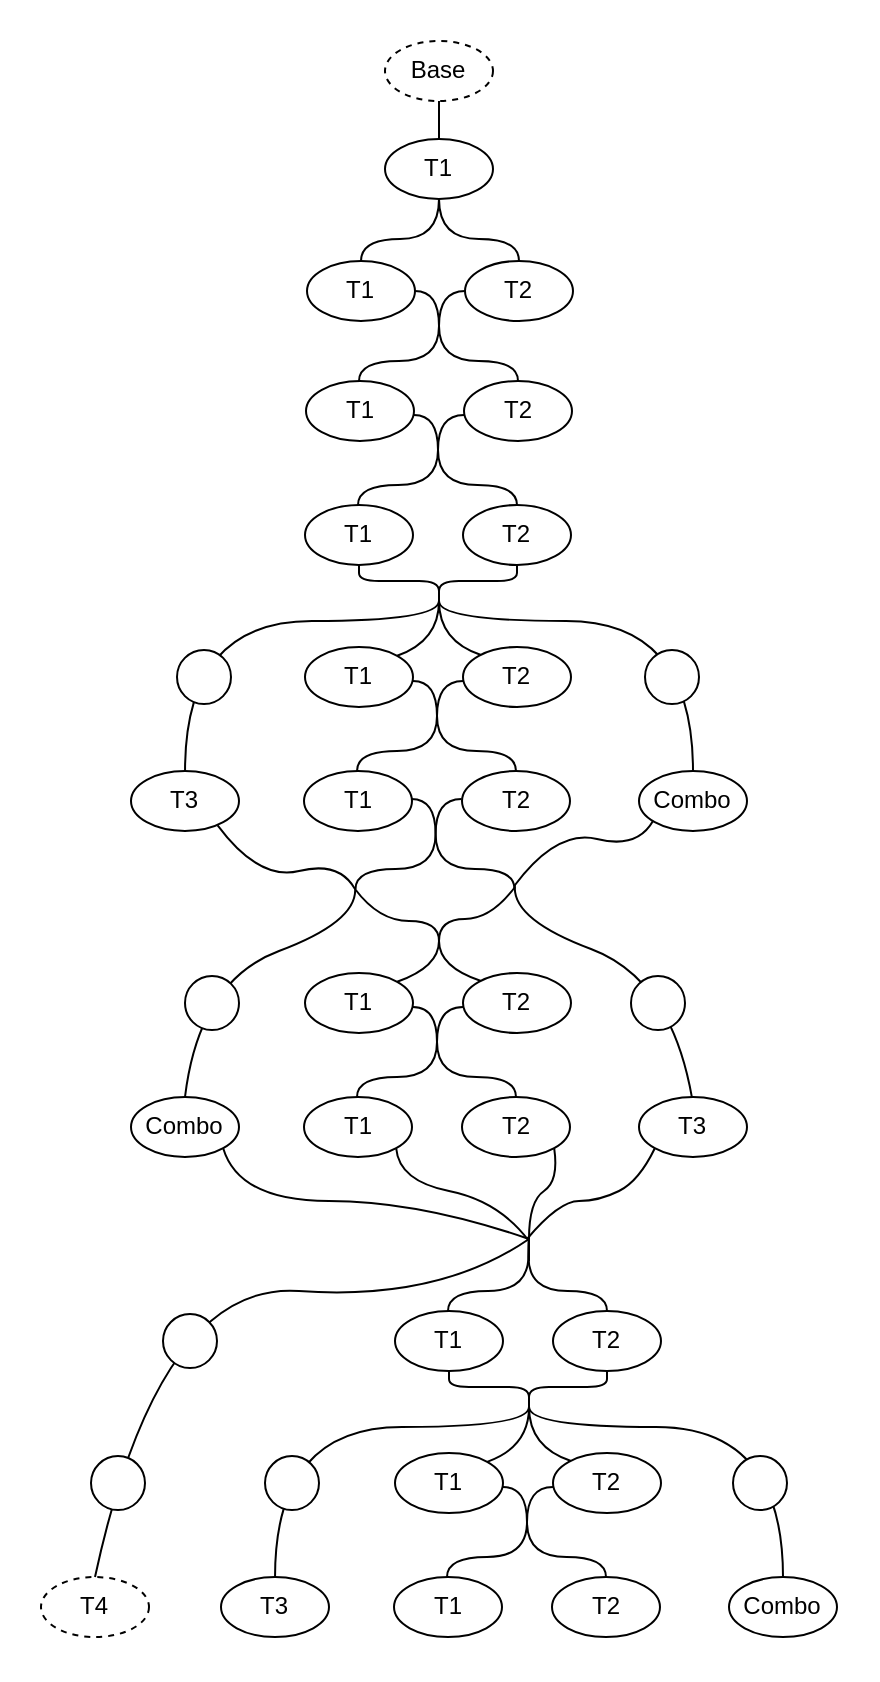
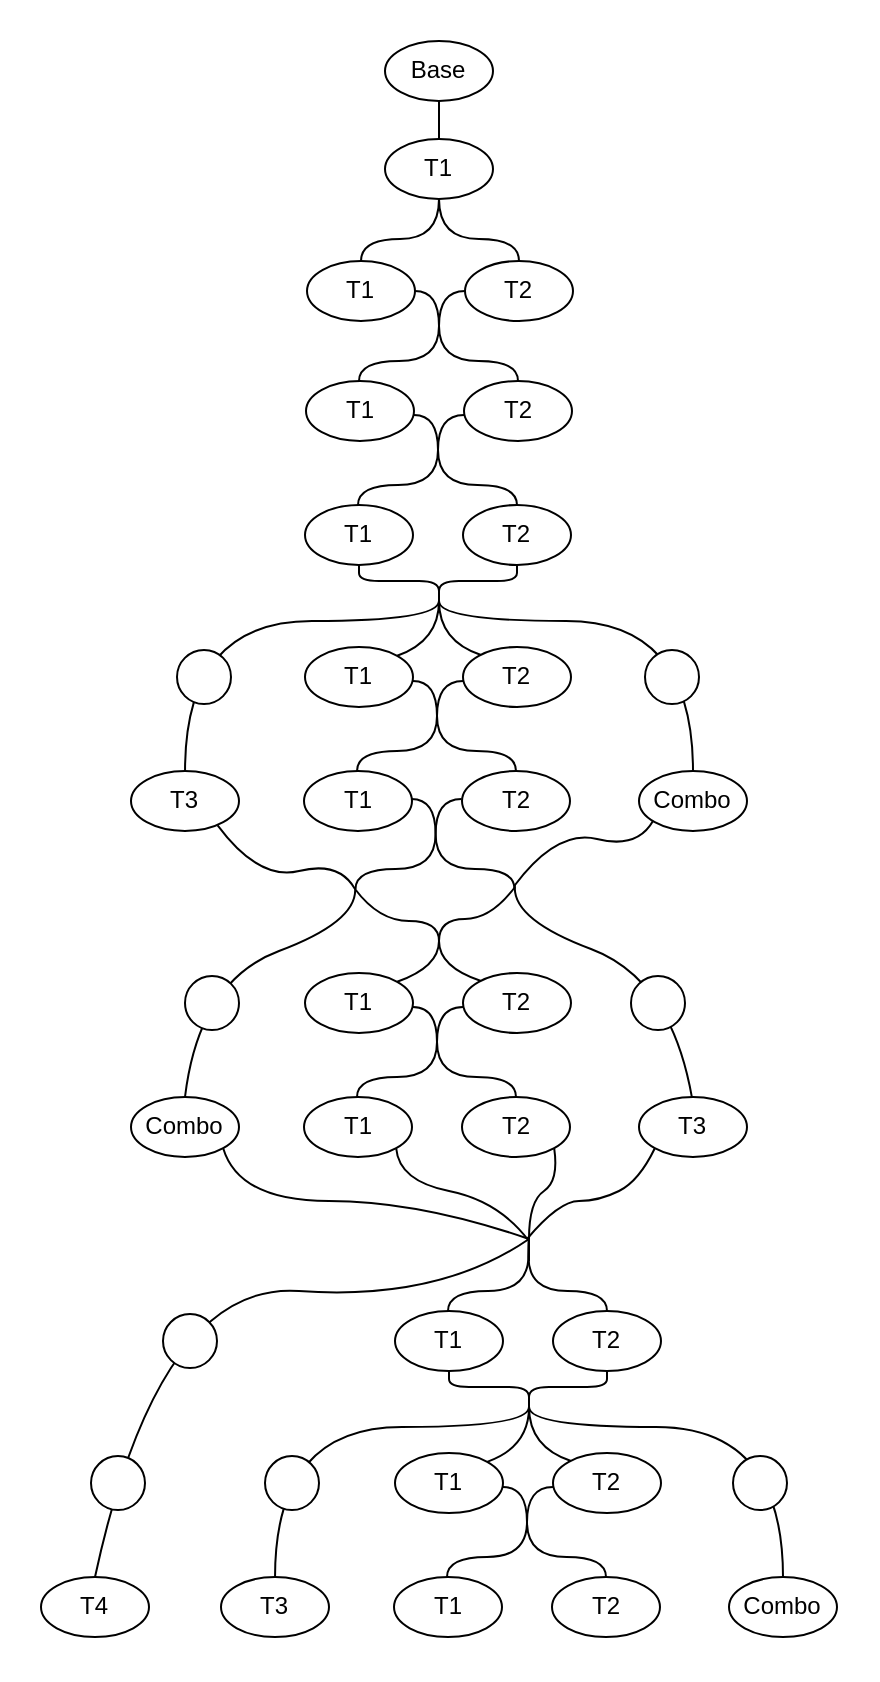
(439, 71) -> (439, 71)
(95, 1607) -> (95, 1607)
